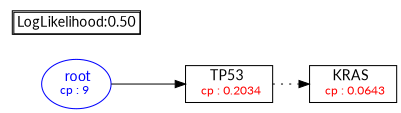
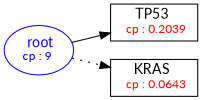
(76, 23) -> none
(286, 84) -> (86, 62)
(231, 91) -> (156, 29)
